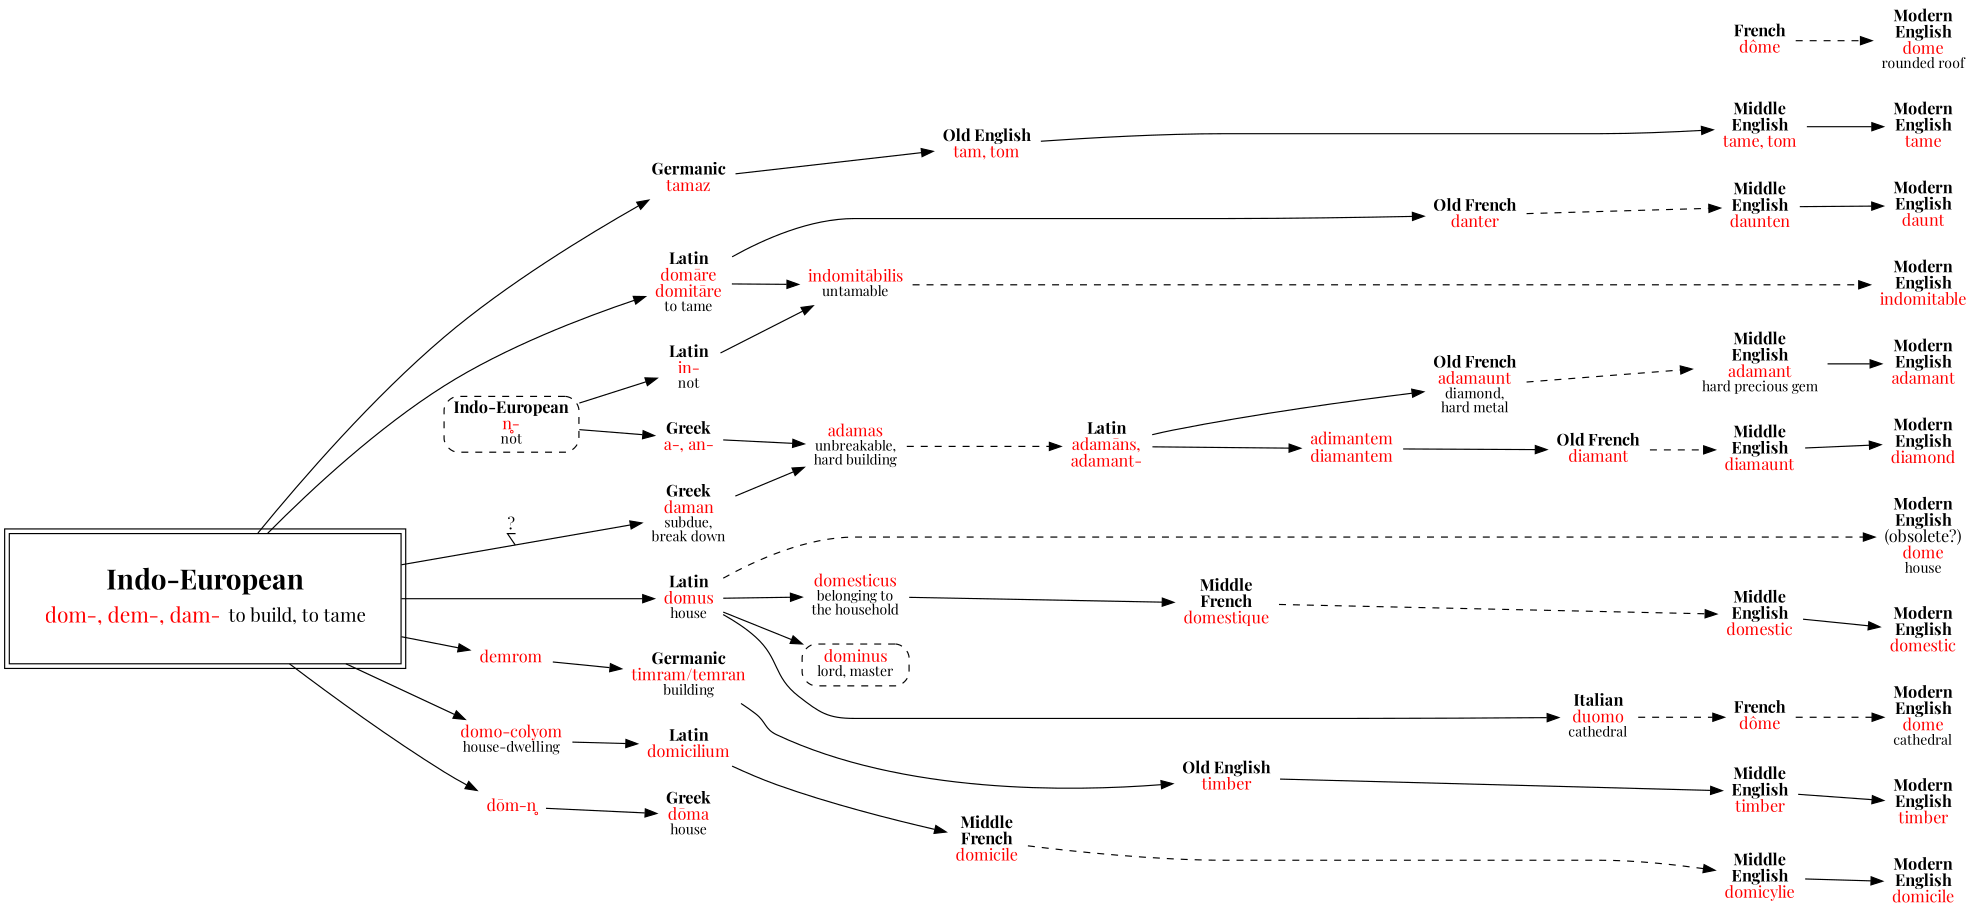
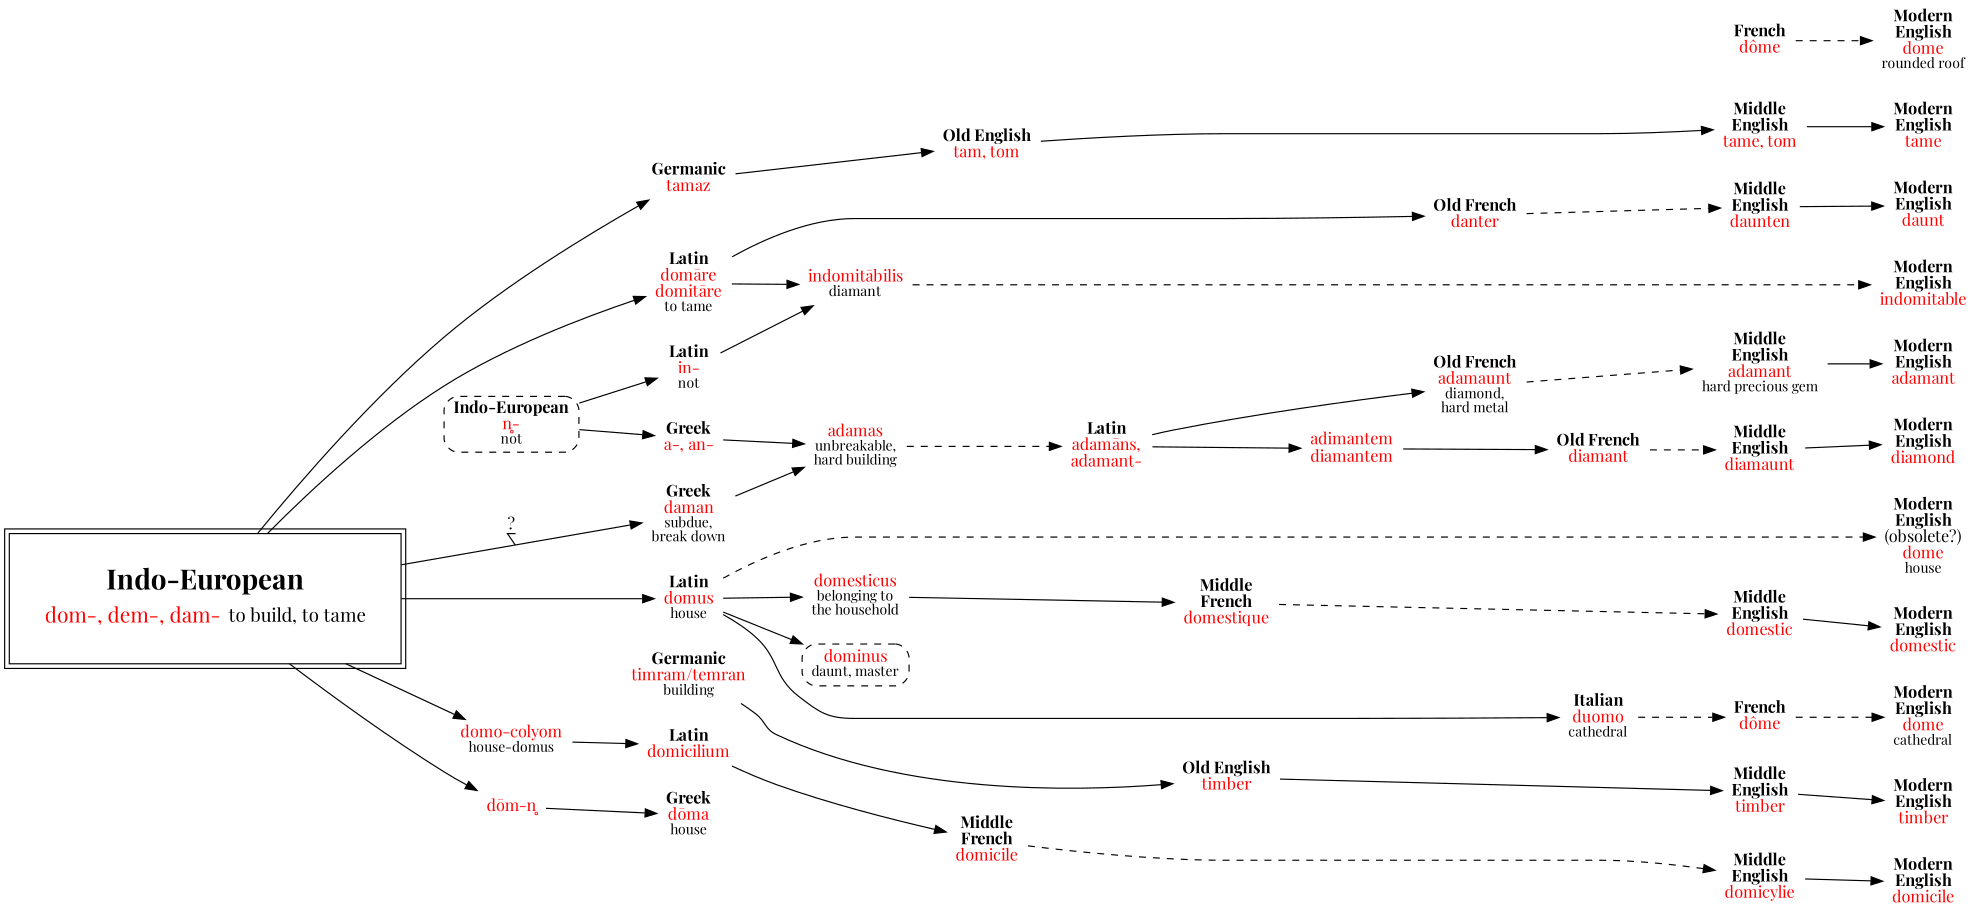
(856, 292) -> (856, 292)
(512, 658) -> none
(856, 672) -> (856, 672)
(512, 747) -> (512, 747)
